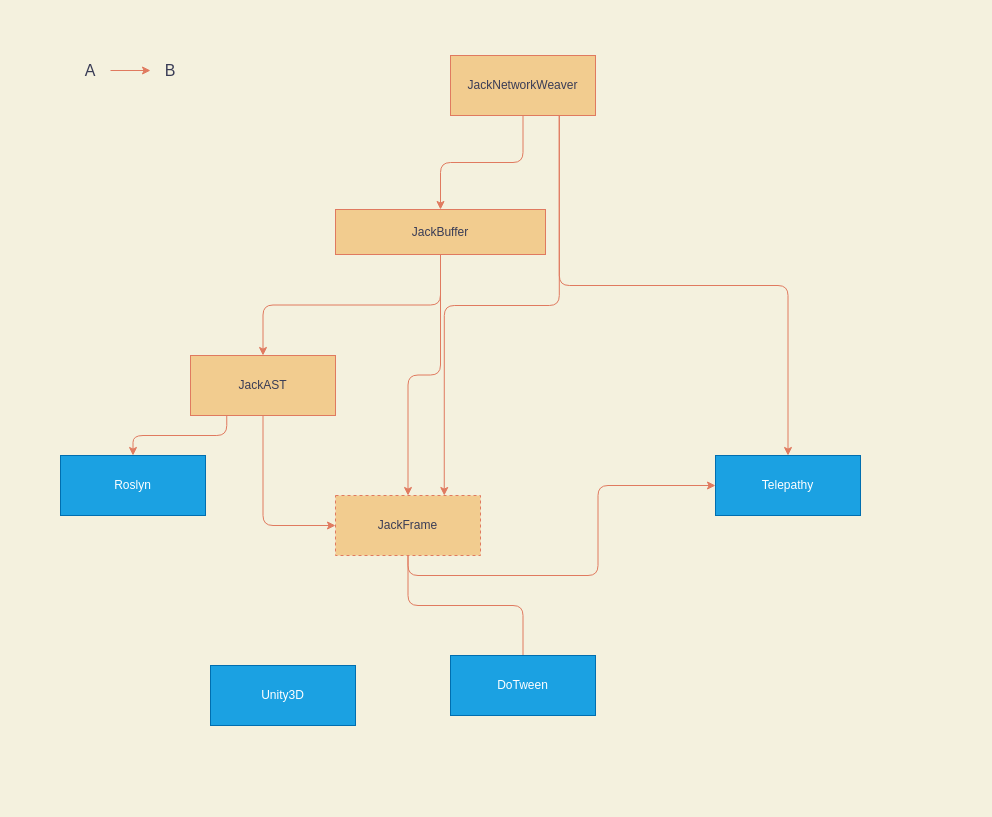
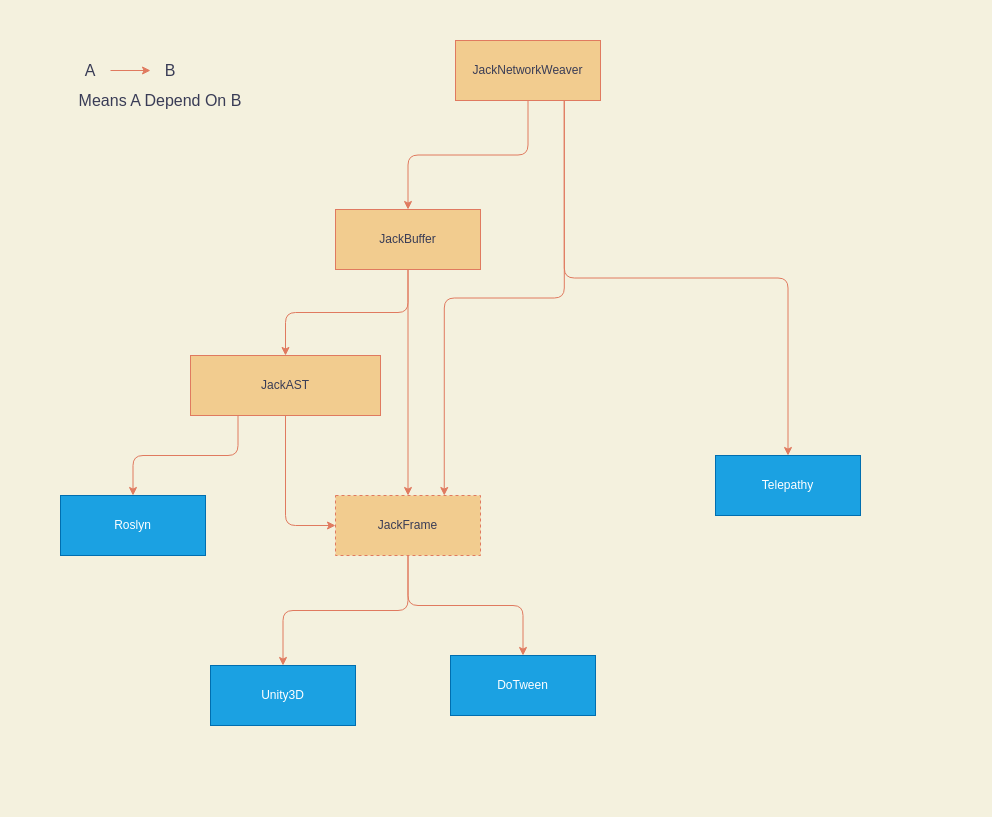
(523, 86) -> (528, 71)
none -> (161, 101)
(441, 232) -> (408, 240)
(263, 386) -> (286, 386)
(133, 486) -> (133, 526)
(506, 576) -> (326, 611)
(523, 649) -> (523, 647)
